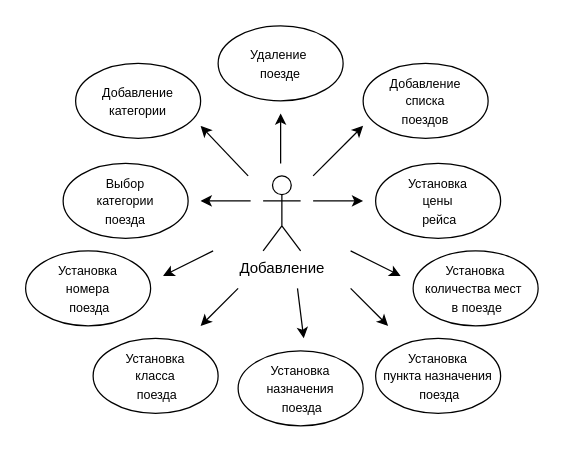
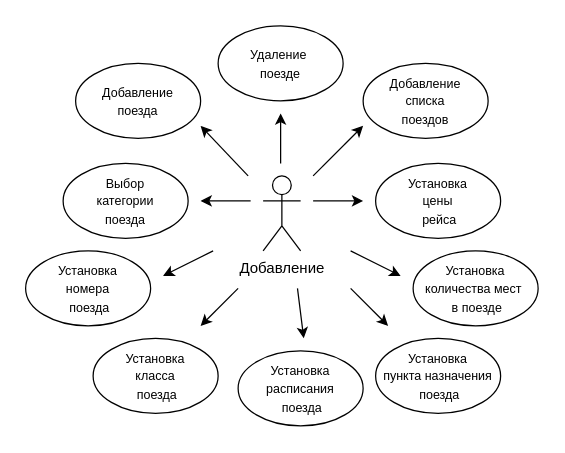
(138, 101) -> (138, 101)
(301, 388) -> (301, 388)
